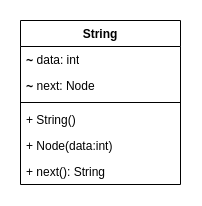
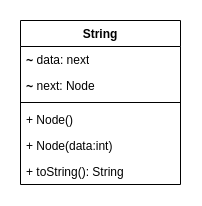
(59, 61) -> (64, 61)
(57, 121) -> (52, 121)
(74, 173) -> (86, 173)
